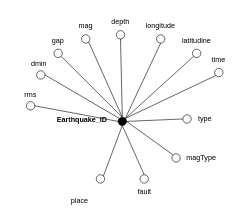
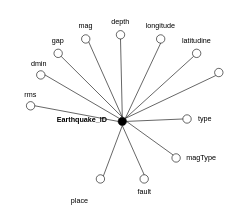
(219, 59) -> none
